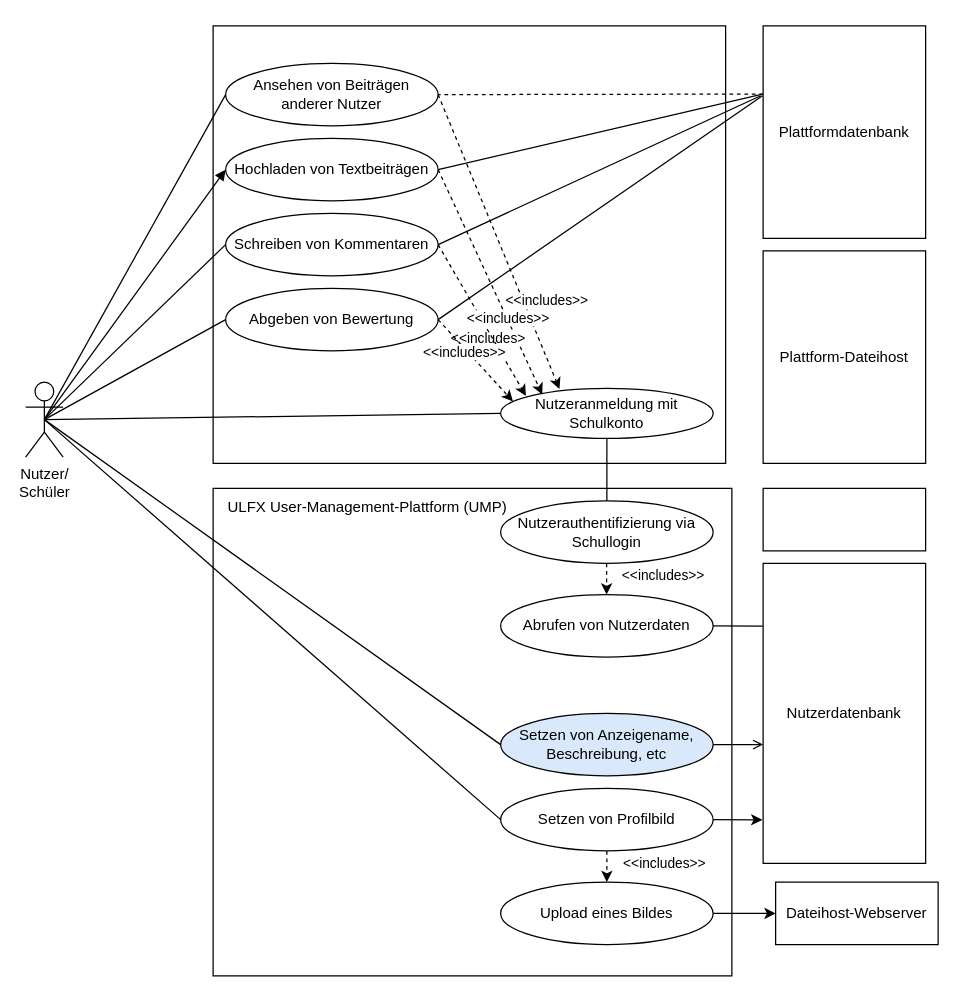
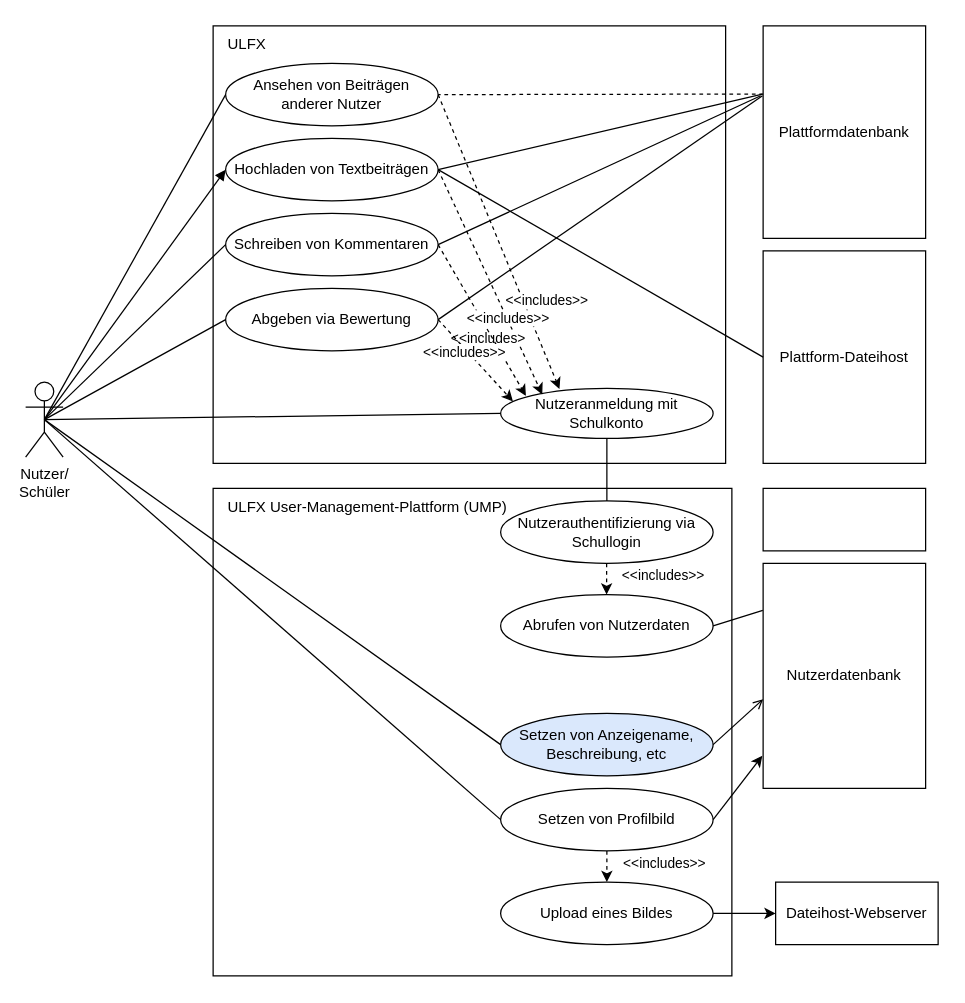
none -> (269, 44)
none -> (623, 276)
(332, 319) -> (332, 319)
(844, 713) -> (844, 676)
